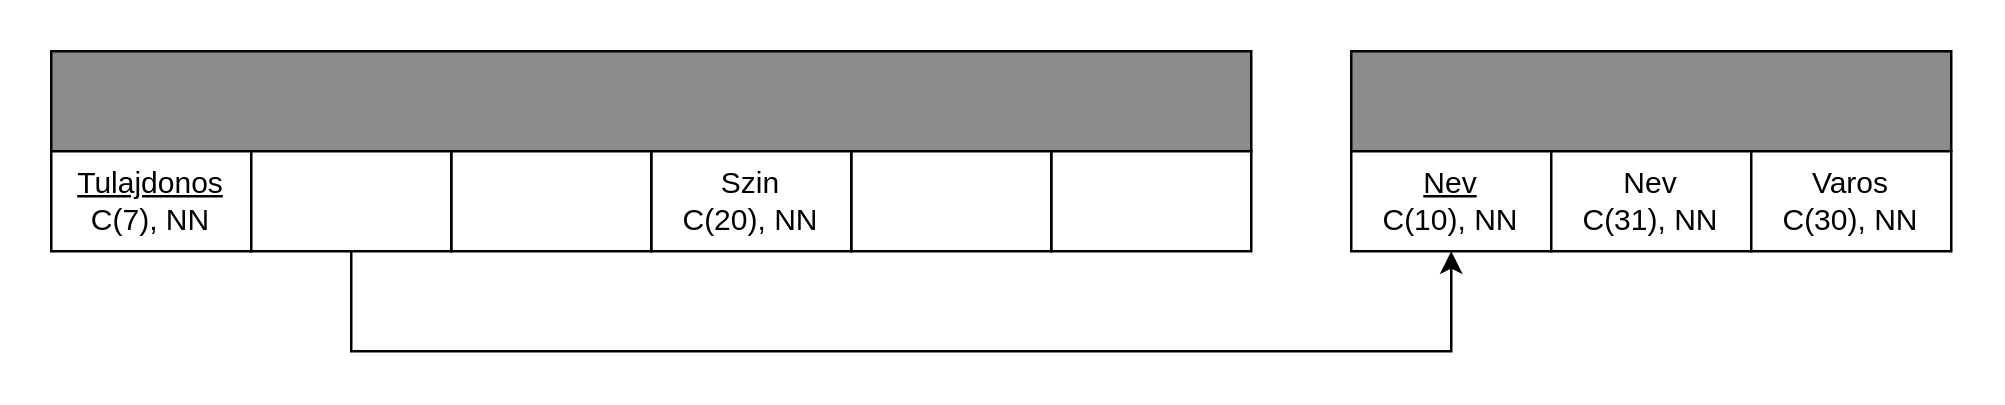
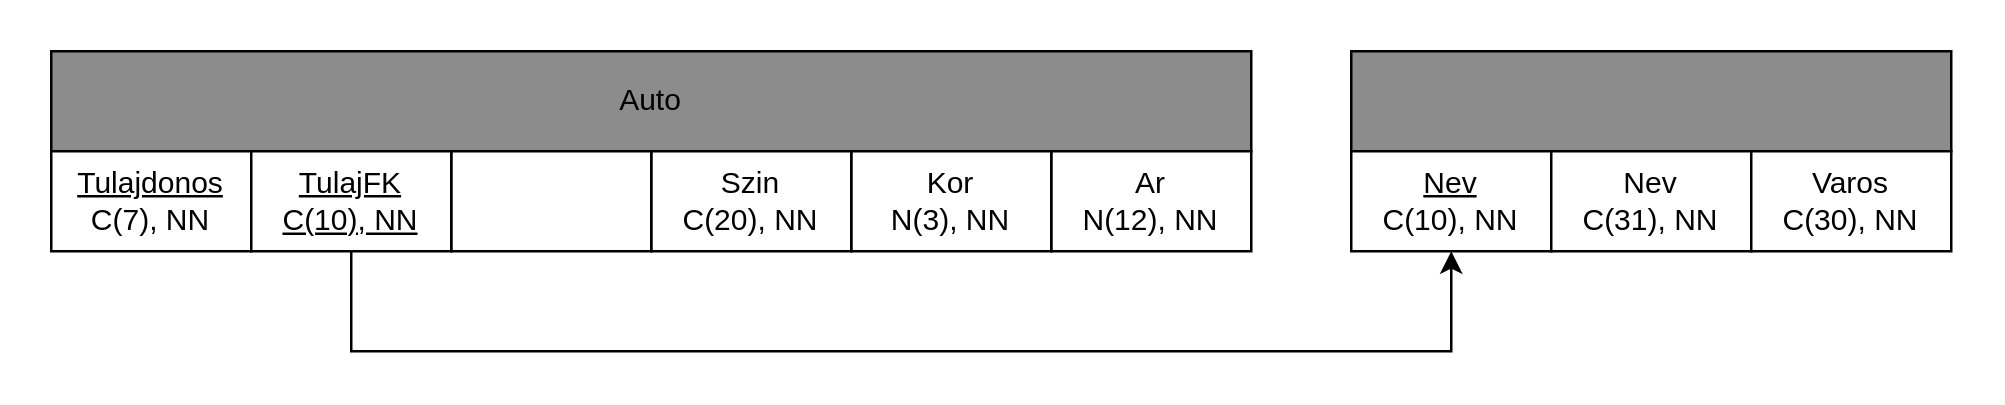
none -> (651, 101)
none -> (351, 201)
none -> (951, 201)
none -> (1151, 201)
